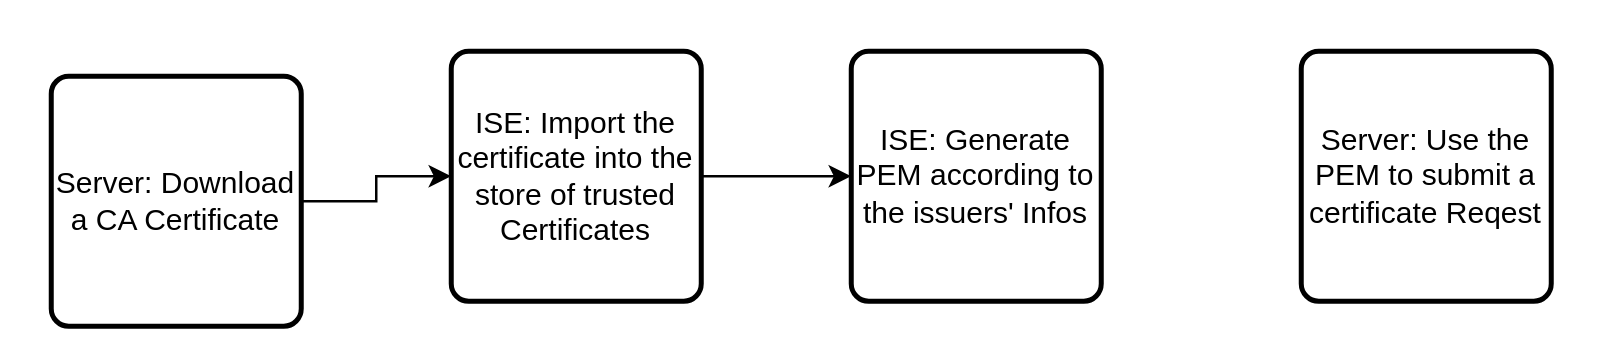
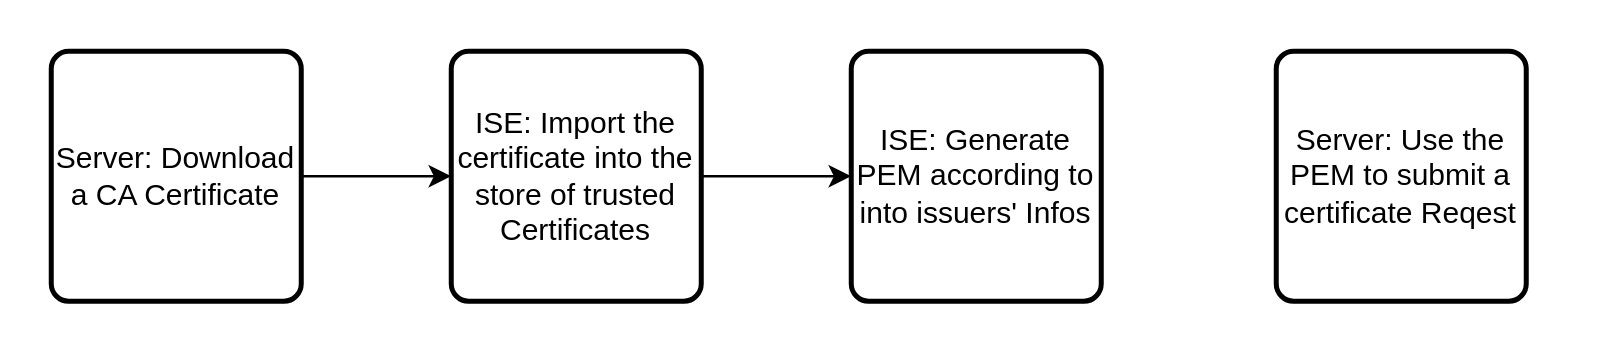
(976, 176) -> (976, 176)
(1426, 176) -> (1401, 176)
(176, 201) -> (176, 176)
